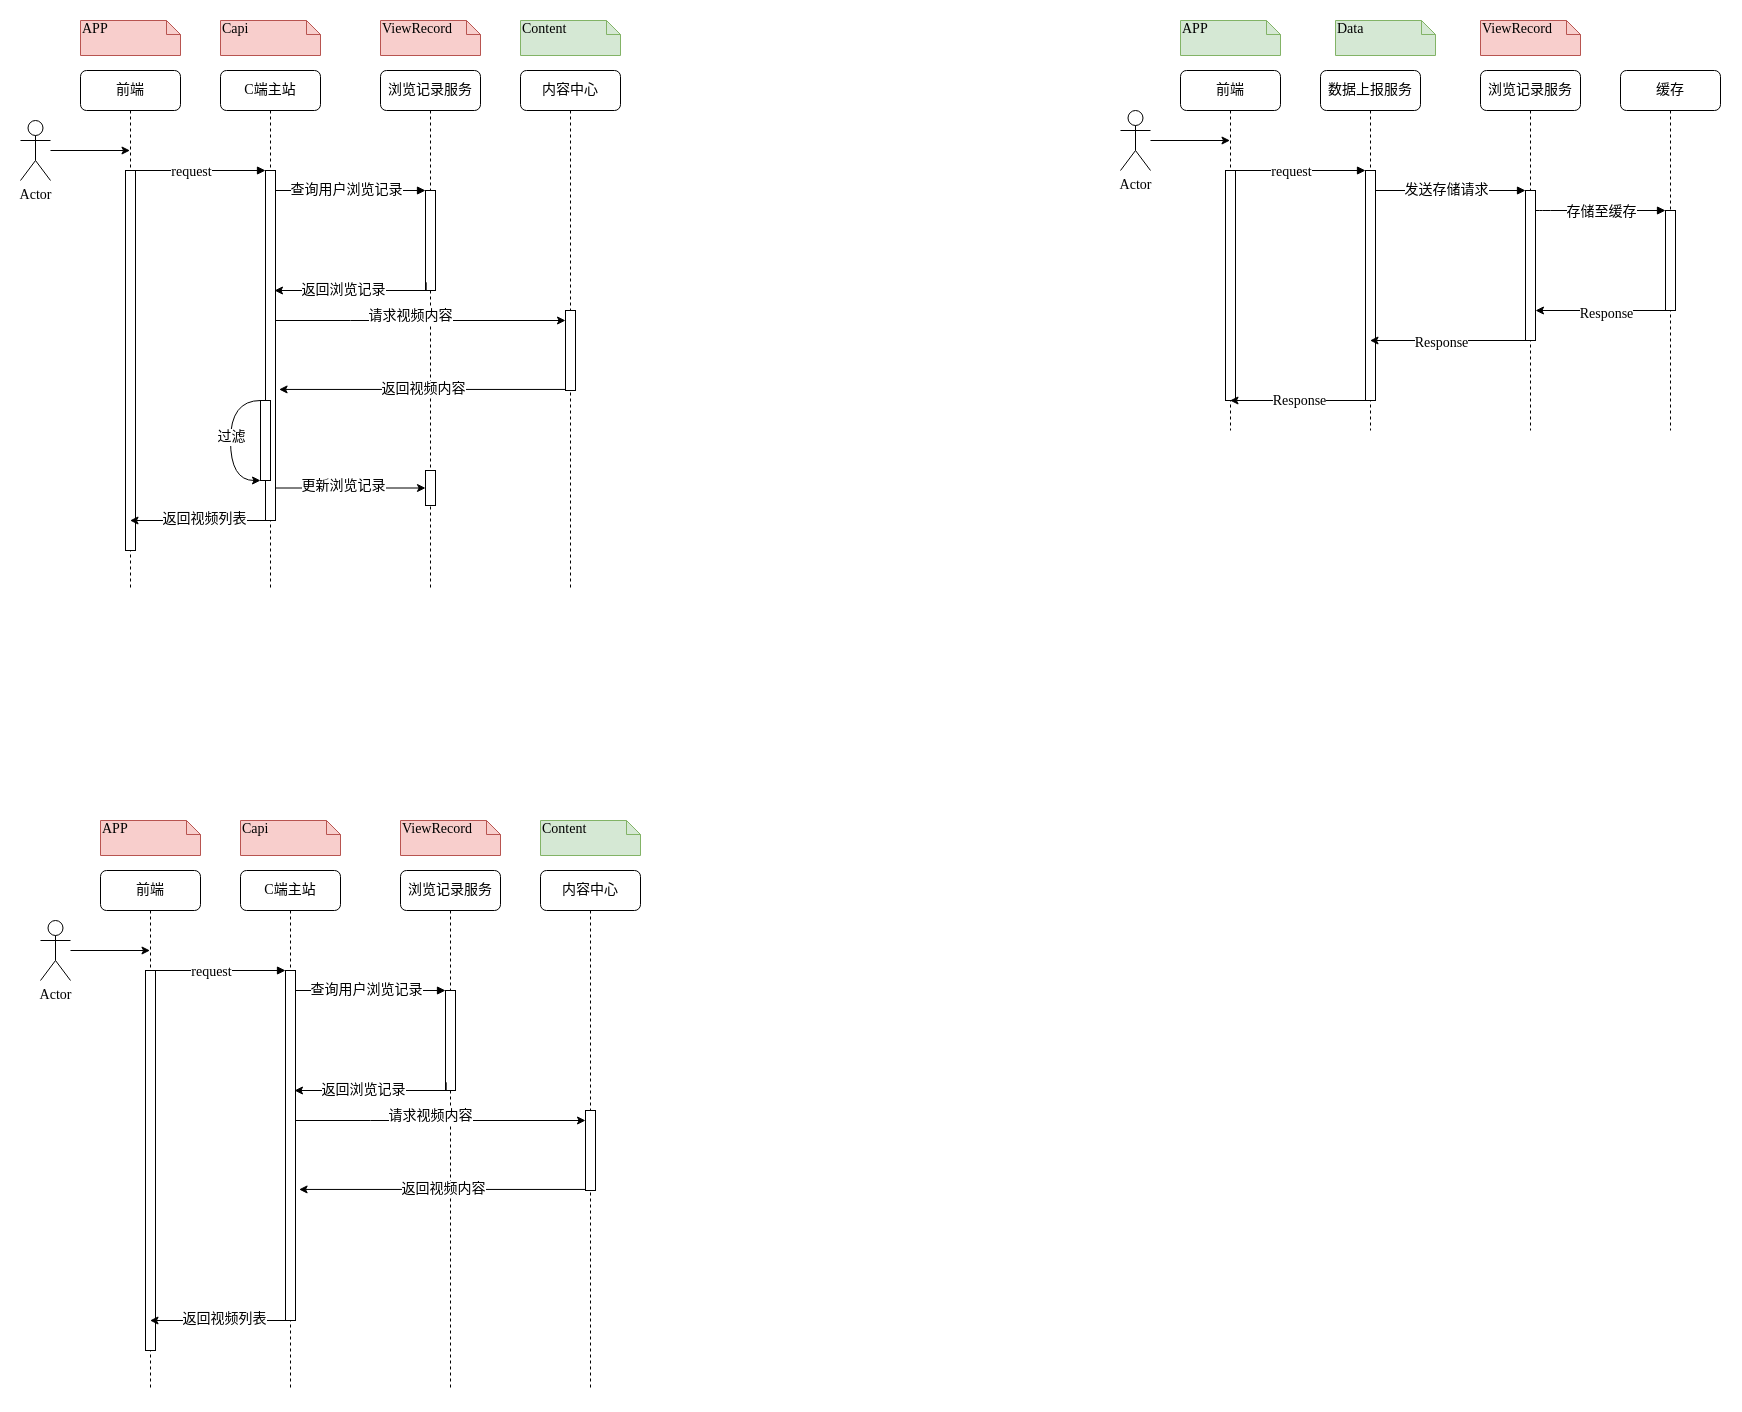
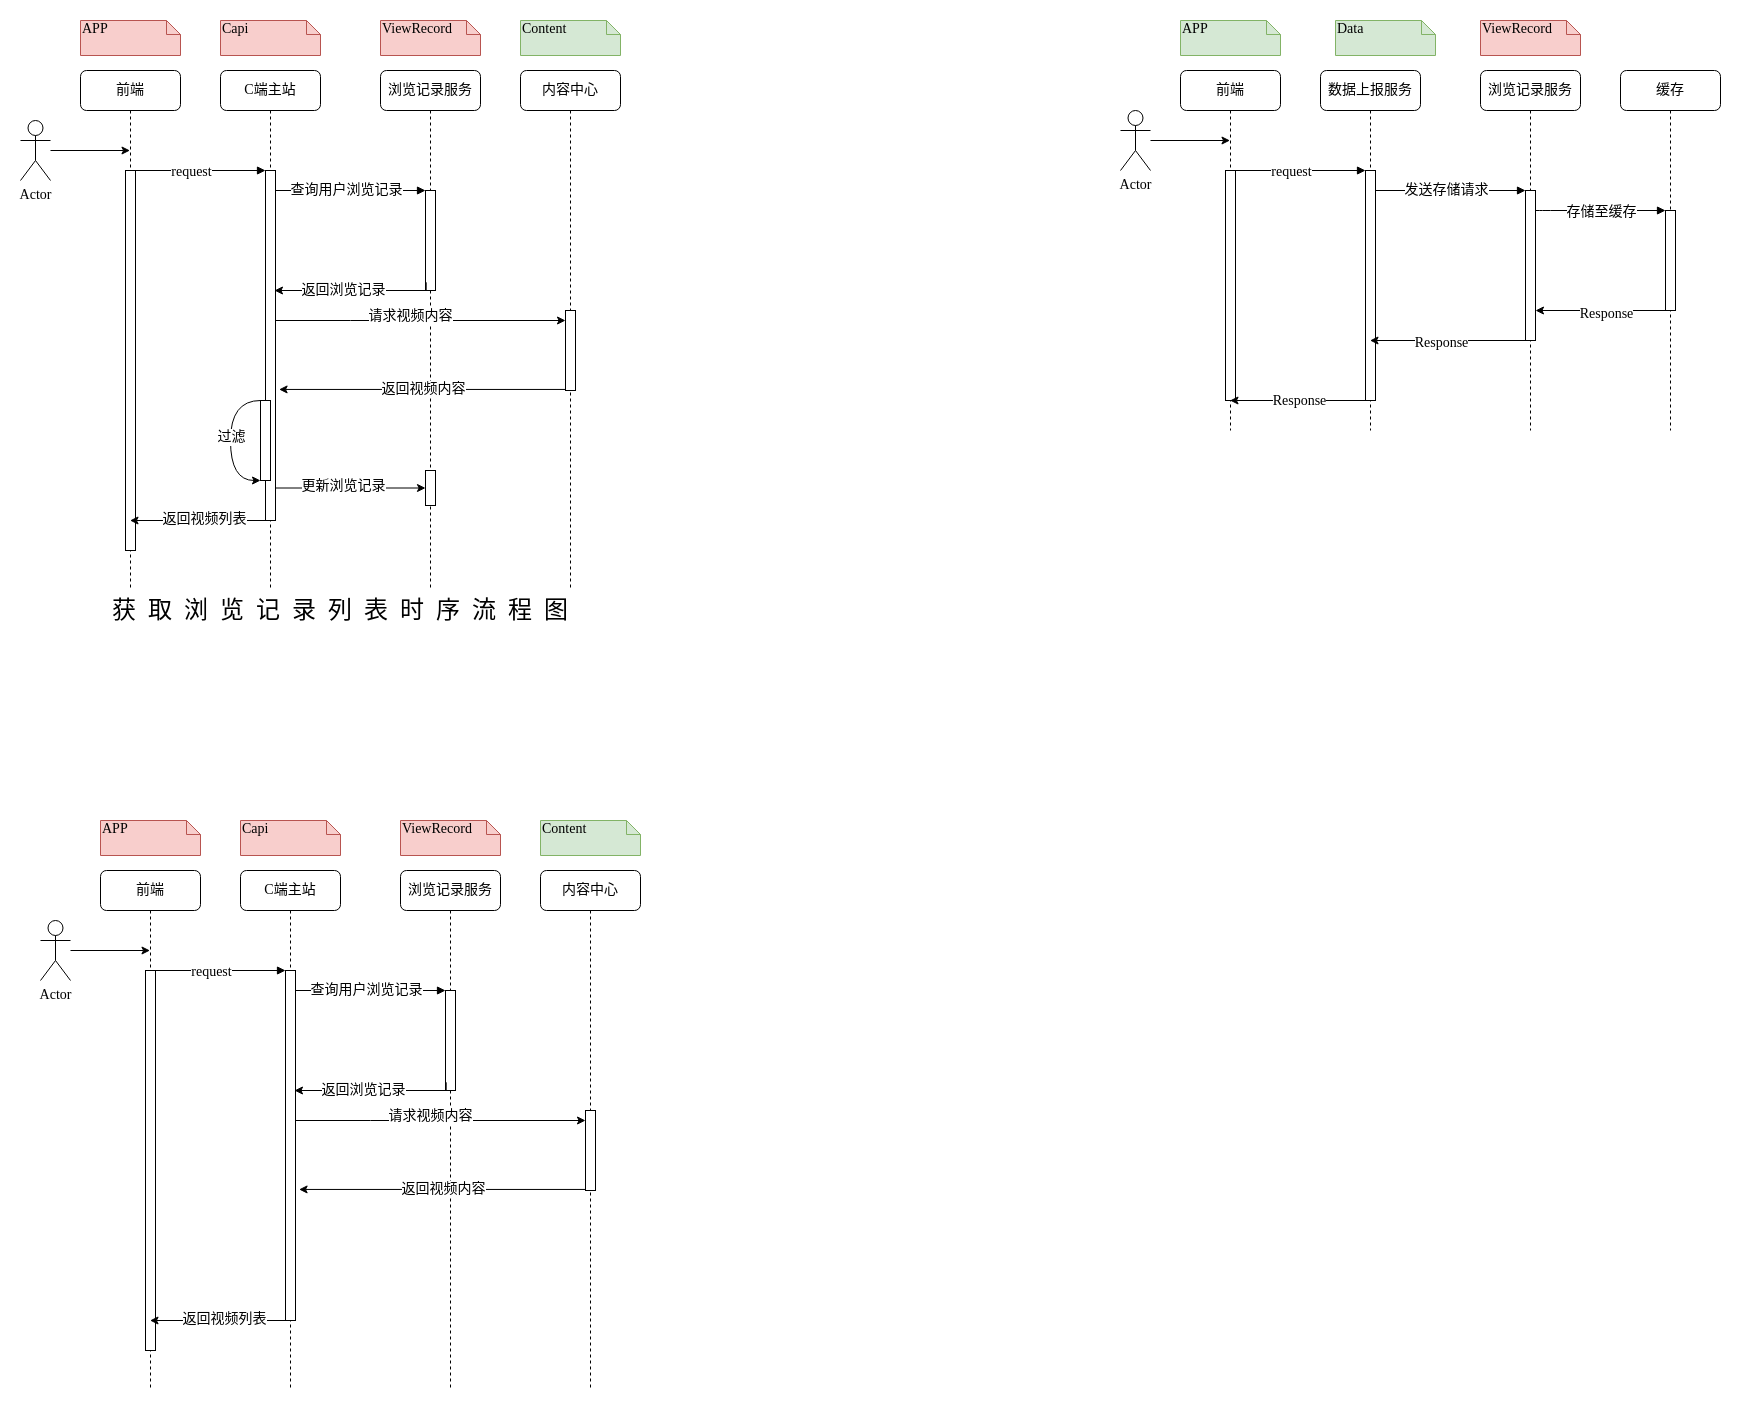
none -> (341, 611)
